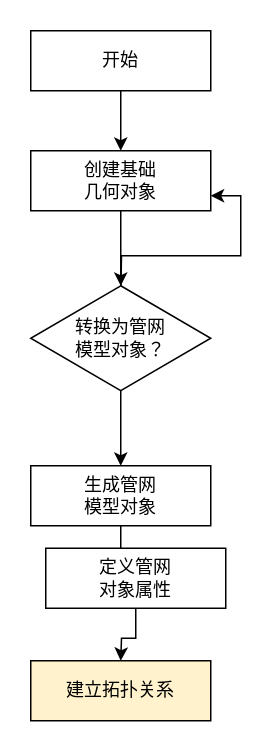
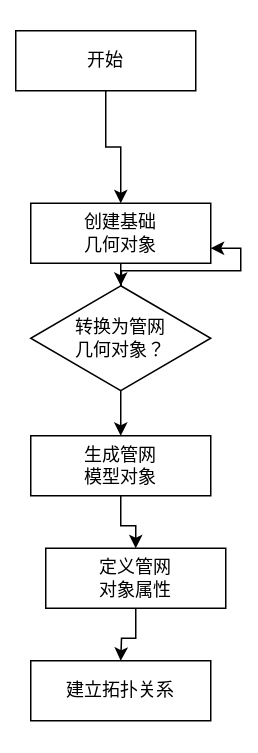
(121, 61) -> (106, 61)
(121, 181) -> (121, 233)
(121, 338) -> (121, 338)
(121, 496) -> (121, 466)
(121, 691) -> (121, 691)
